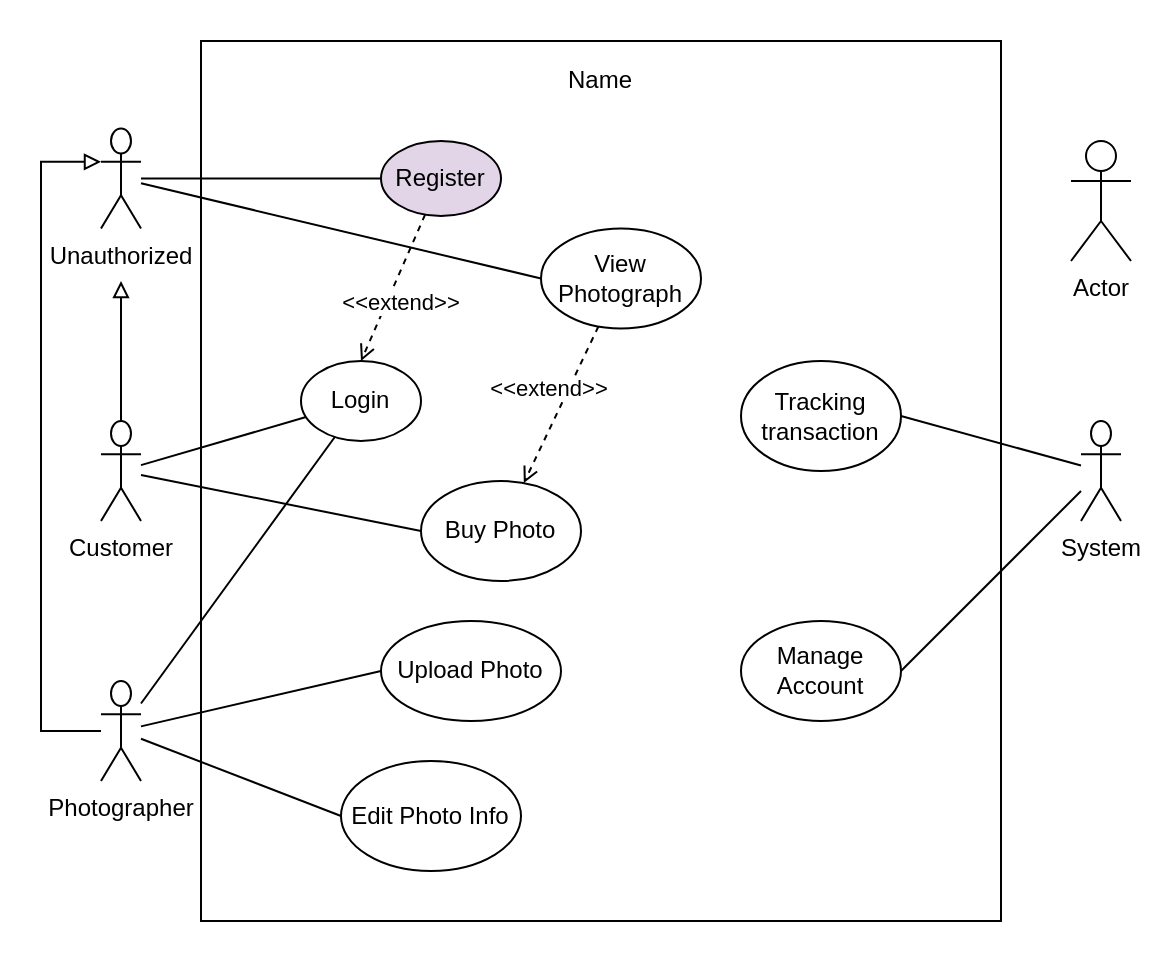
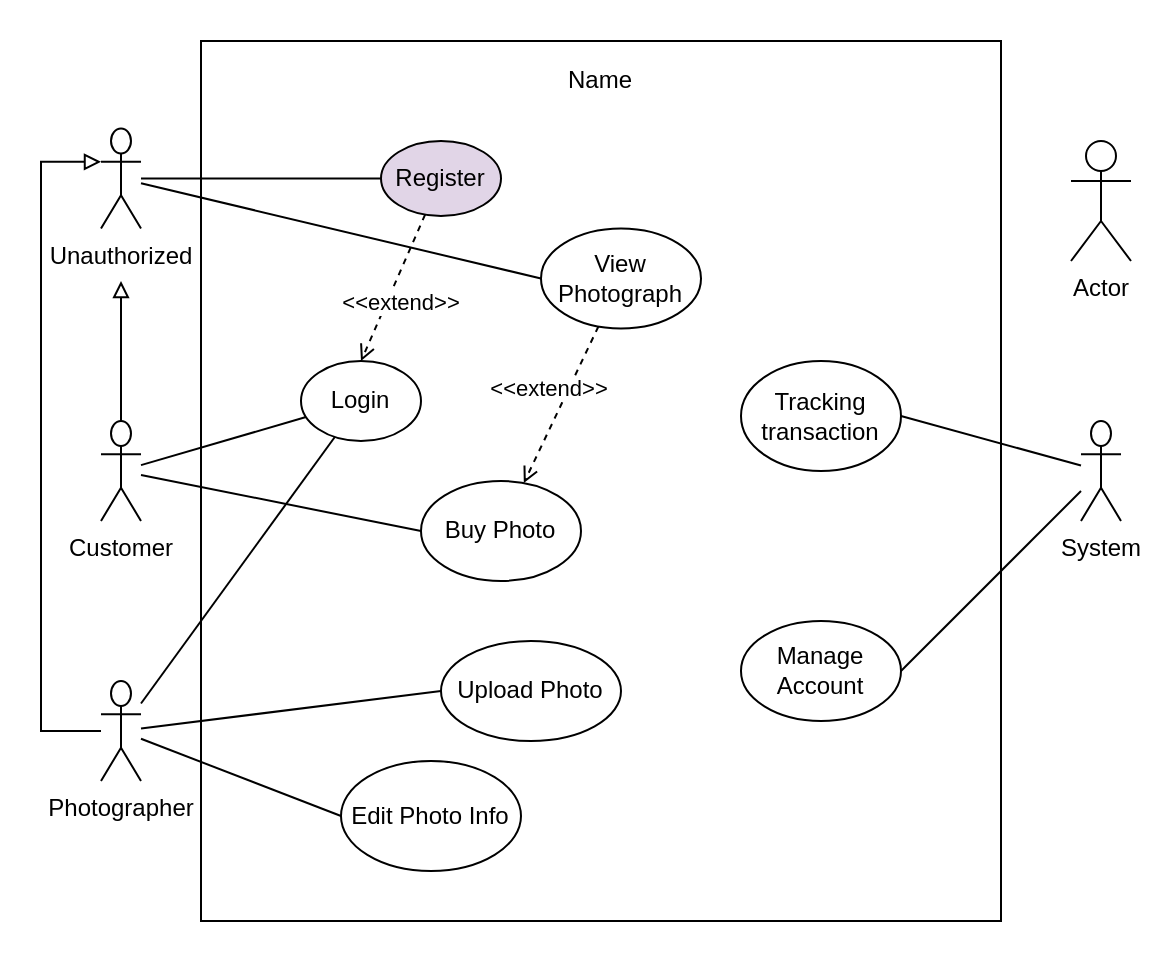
(471, 671) -> (531, 691)
